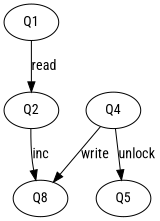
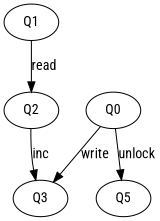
(113, 110) -> (113, 110)
(41, 198) -> (41, 198)
